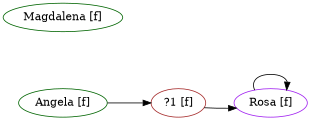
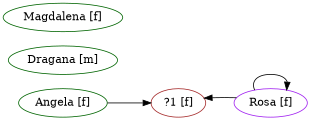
none -> (63, 60)
(216, 108) -> (224, 98)
